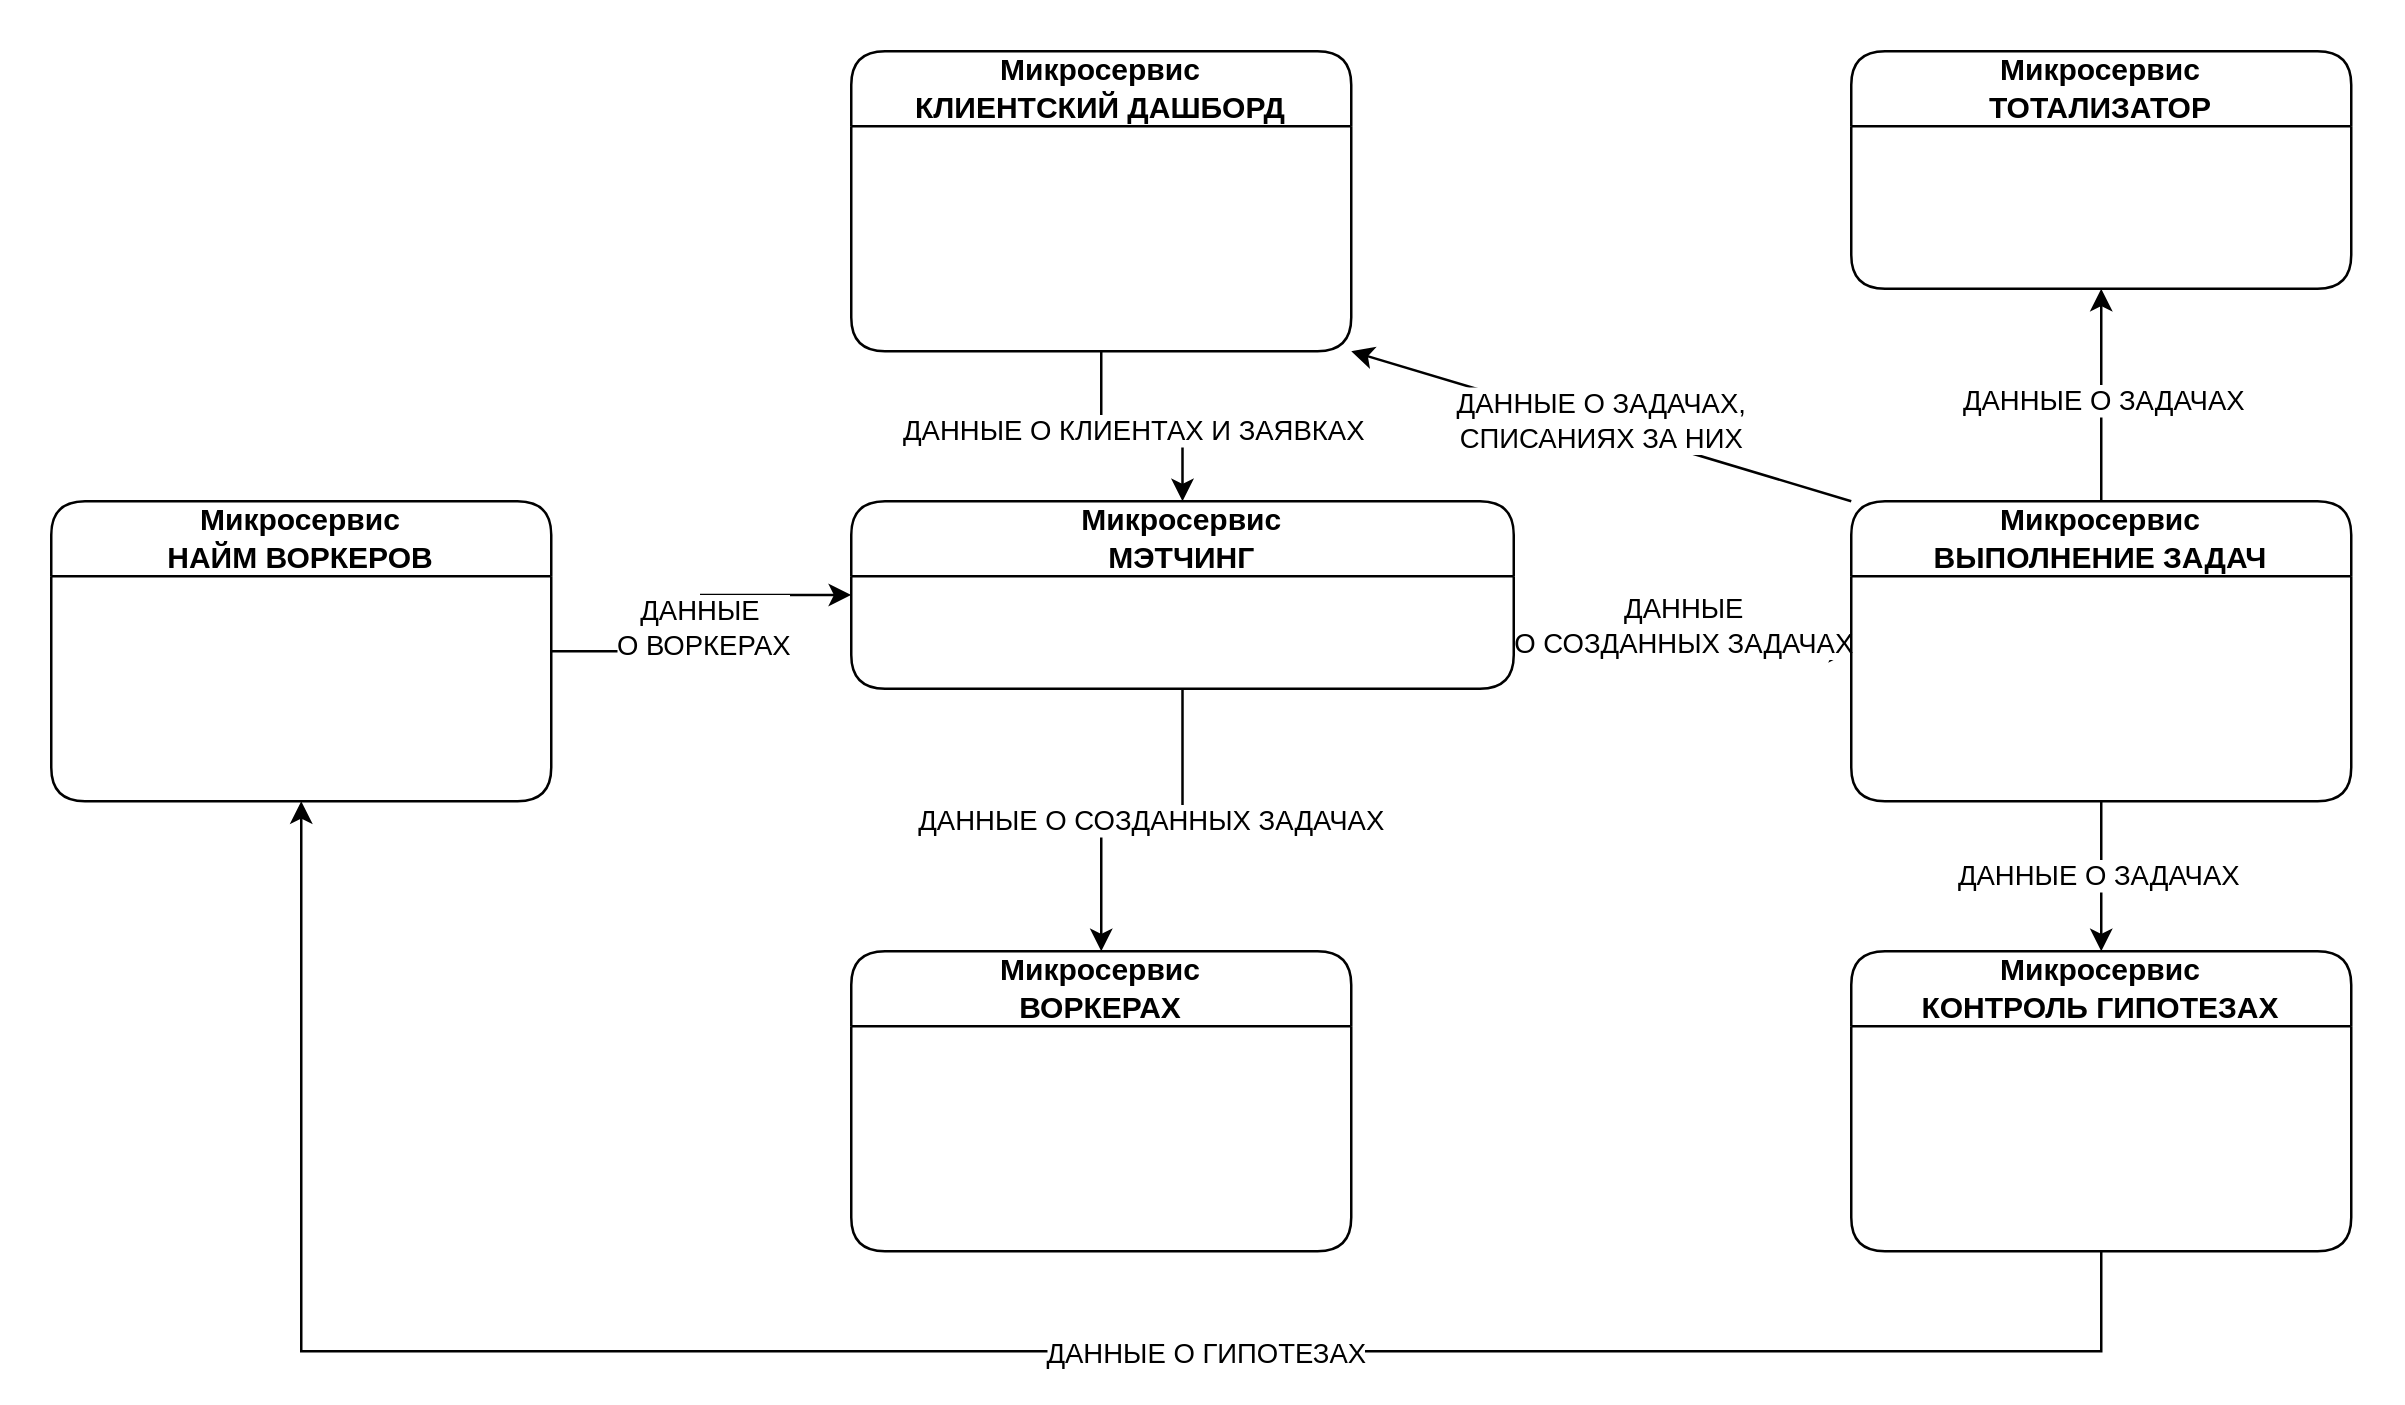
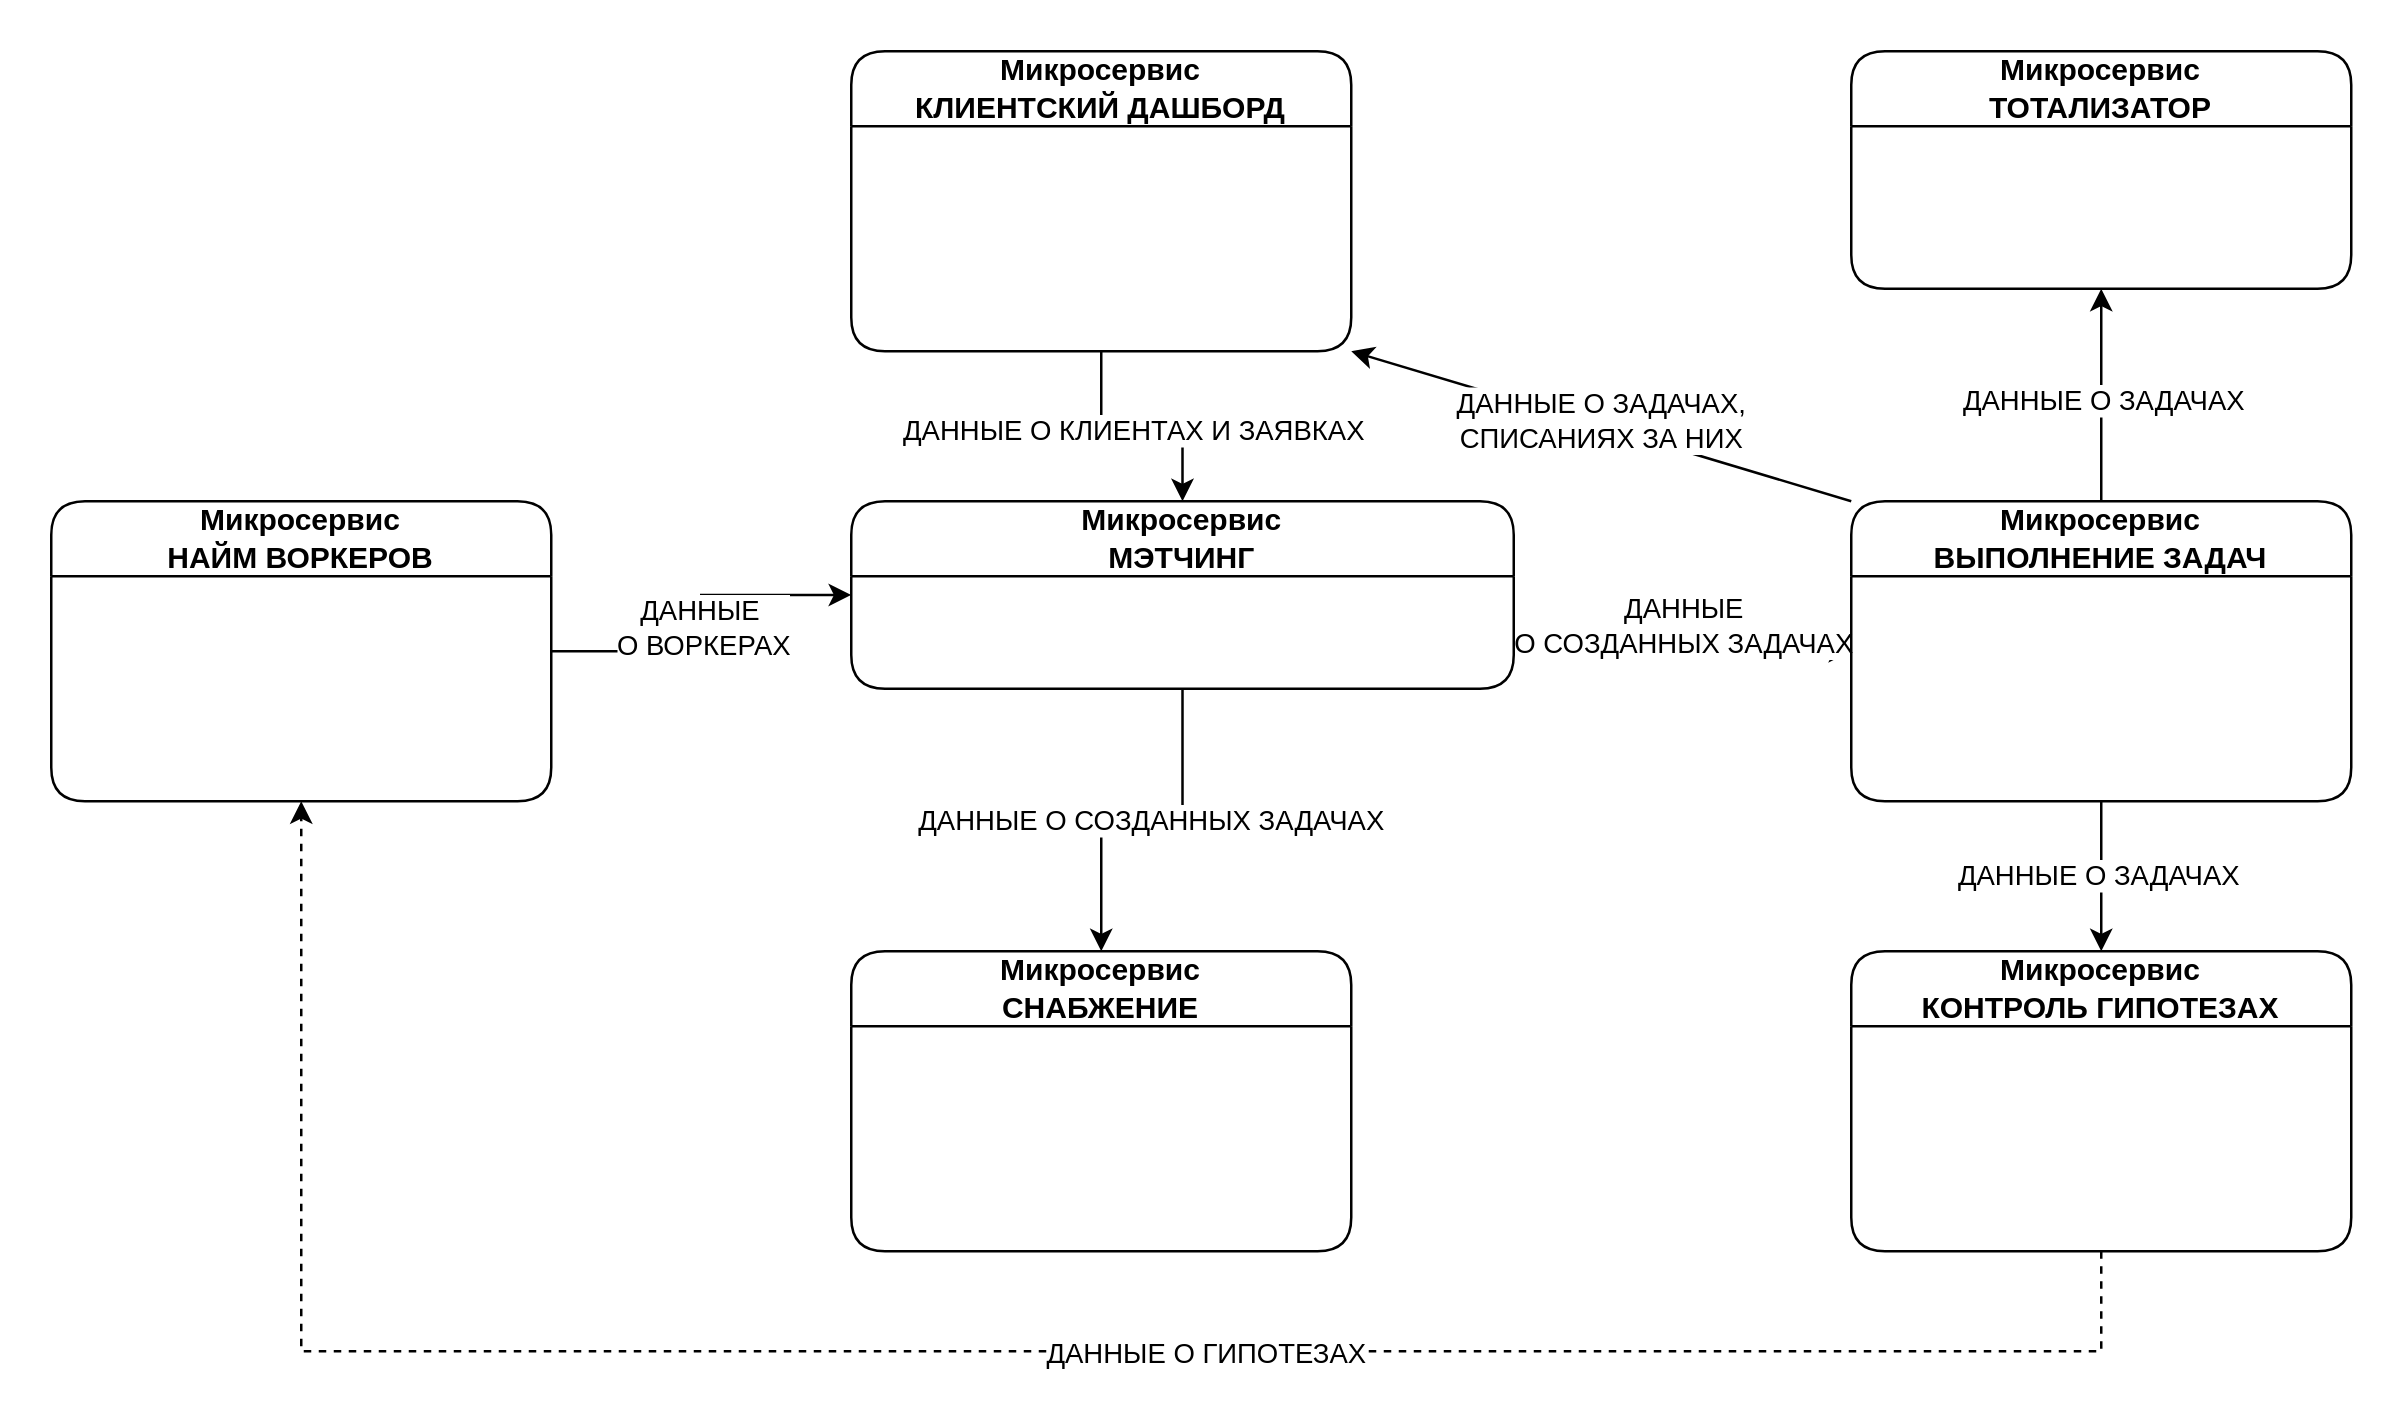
(1101, 989) -> (1101, 989)
(409, 1351) -> (409, 1351)
